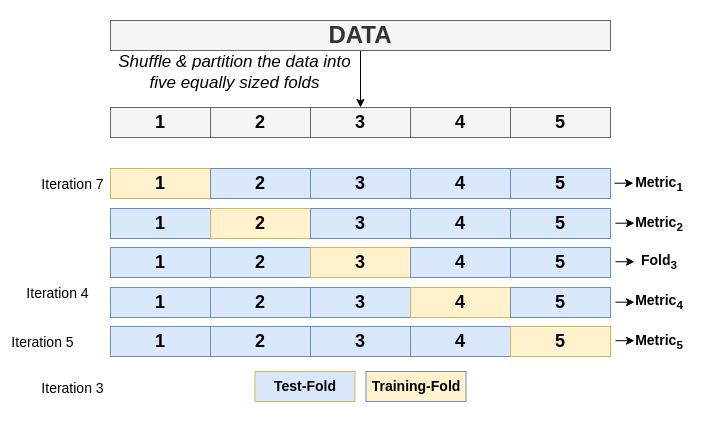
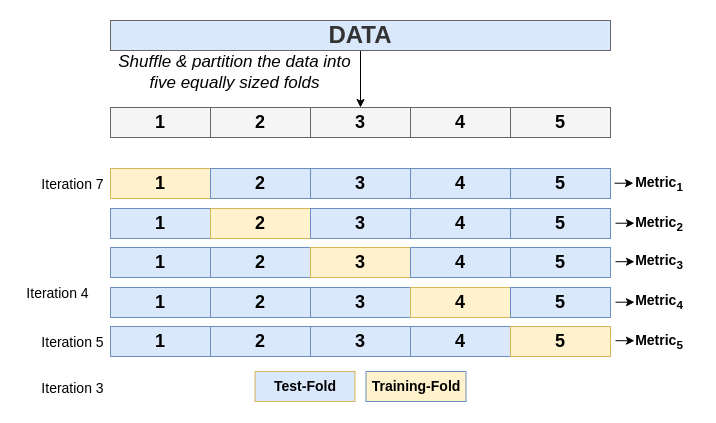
(361, 36) -> (361, 36)
(660, 262) -> (660, 262)
(43, 342) -> (73, 342)
